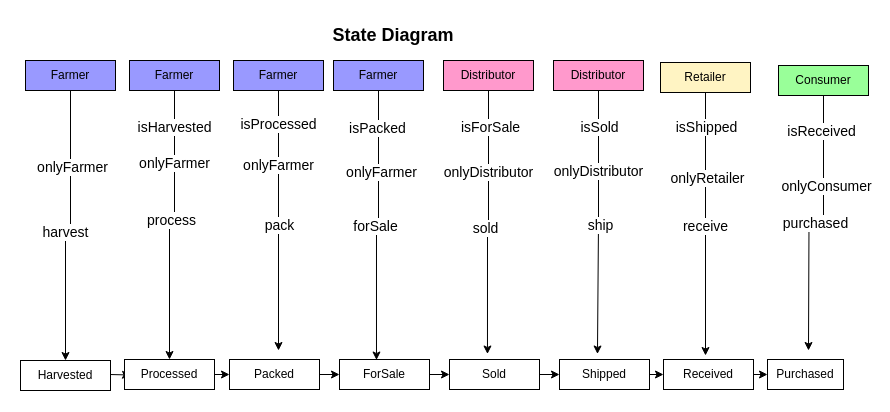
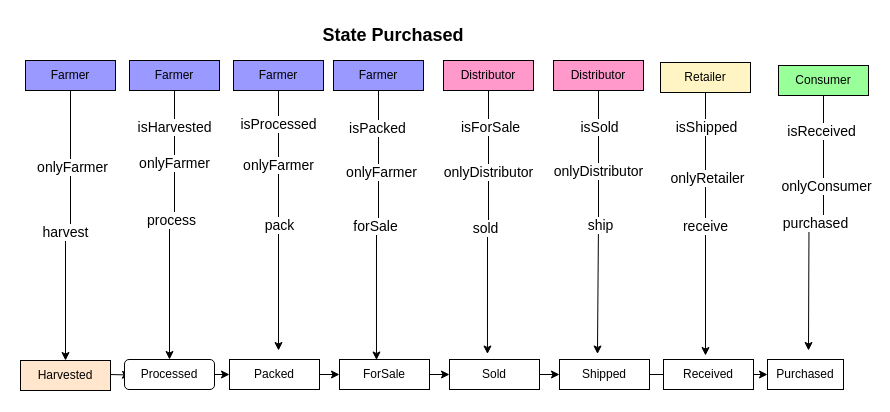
(394, 36) -> (394, 36)
(170, 375) -> (170, 375)
(655, 375) -> (658, 375)
(66, 376) -> (66, 376)
